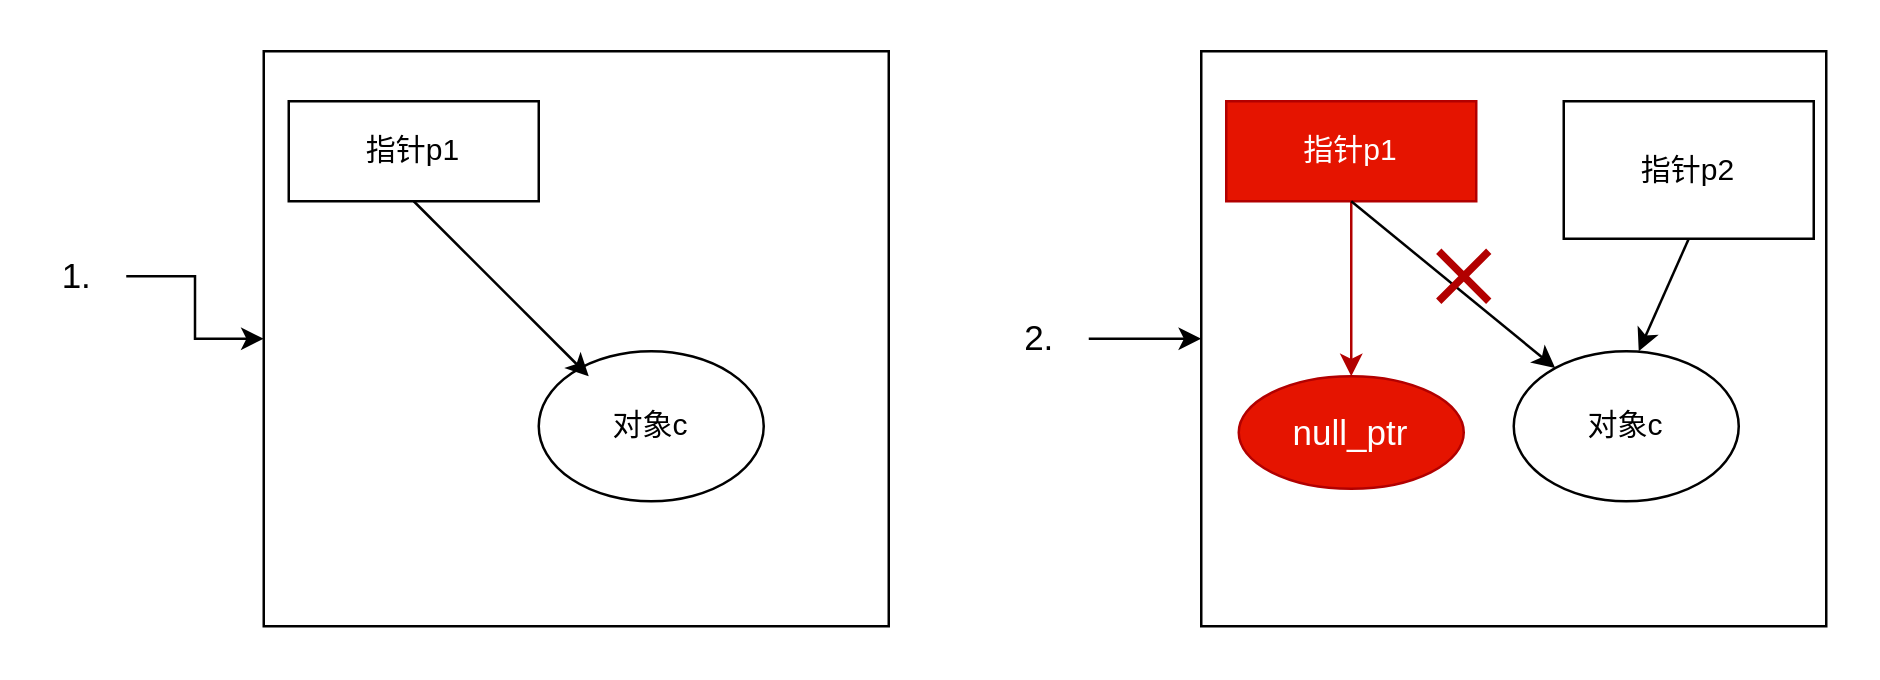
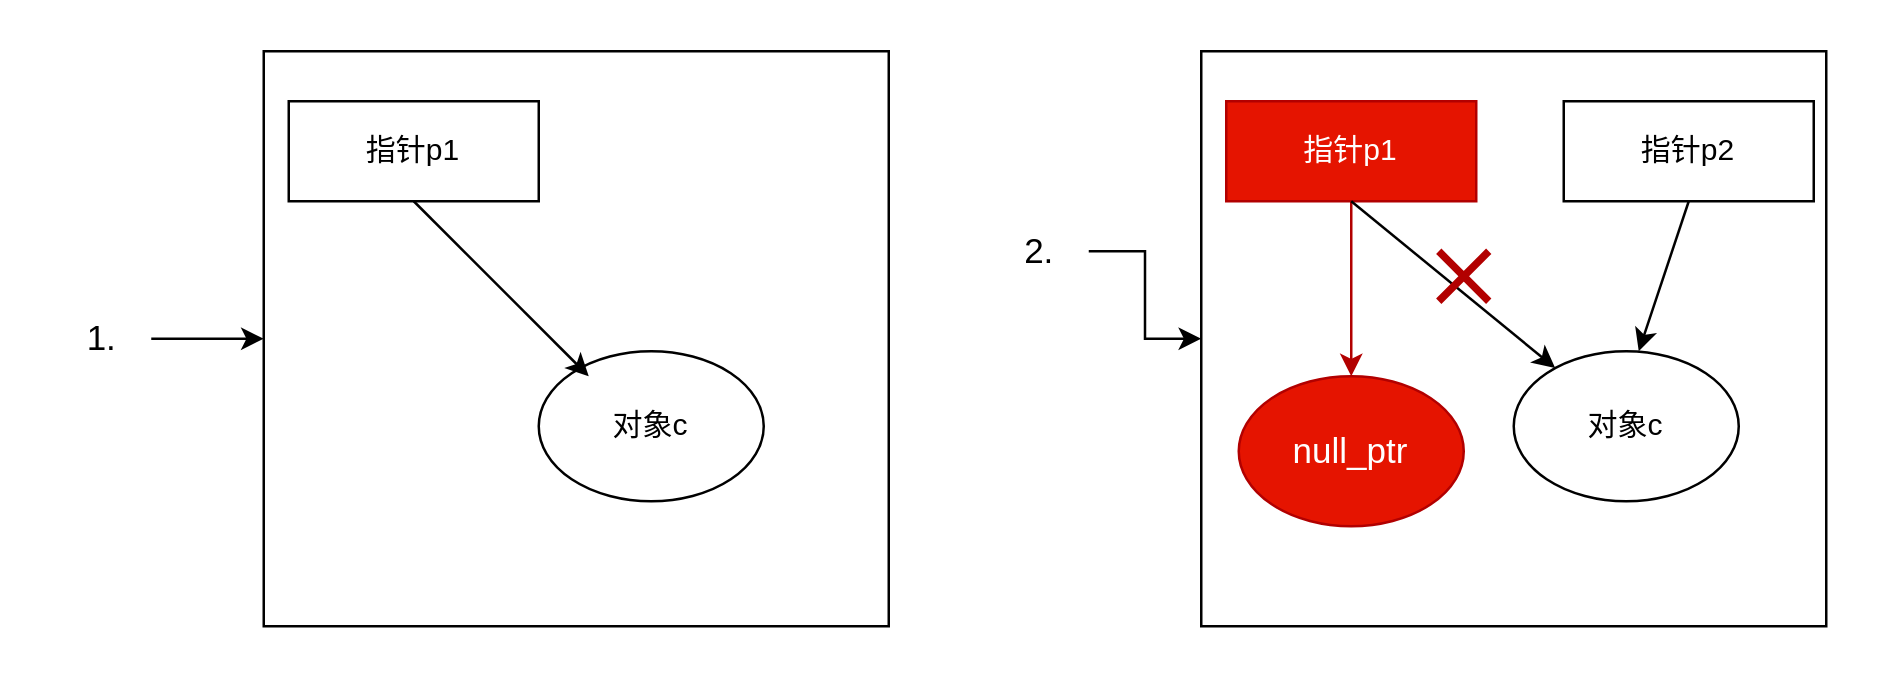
(1689, 170) -> (1689, 151)
(76, 276) -> (101, 339)
(1039, 339) -> (1039, 251)
(1351, 433) -> (1351, 451)
